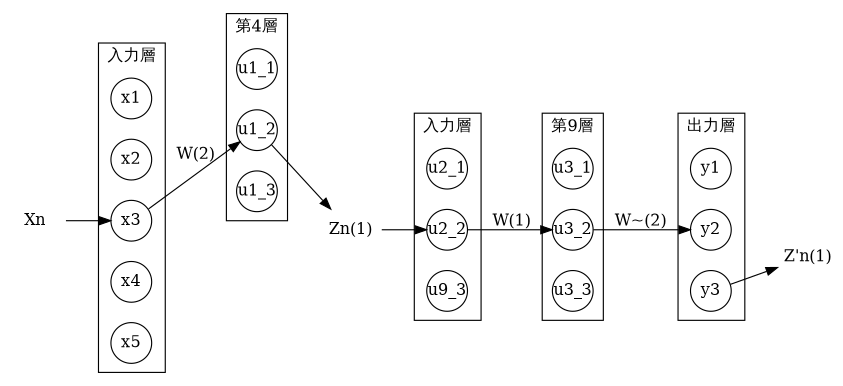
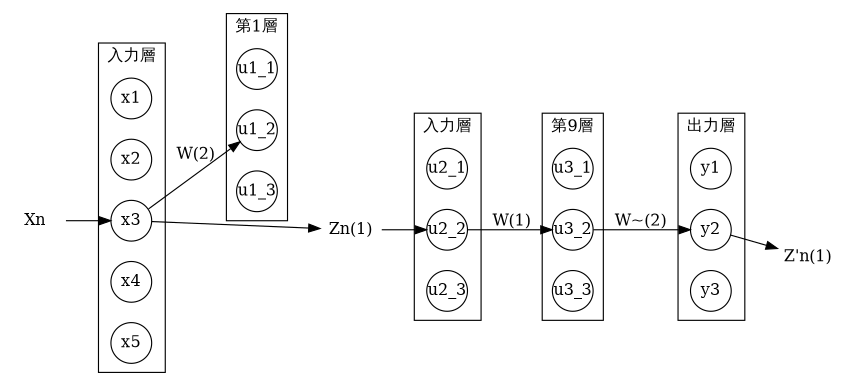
(257, 27) -> (257, 27)
(297, 173) -> (219, 224)
(752, 277) -> (752, 241)
(447, 291) -> (447, 291)
